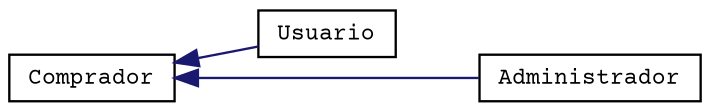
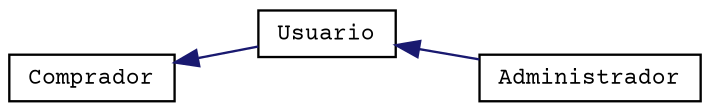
(338, 78) -> (449, 54)
